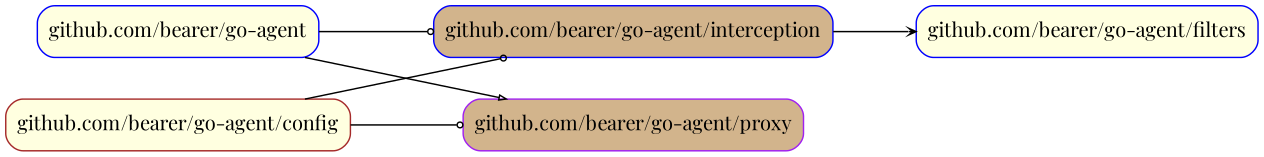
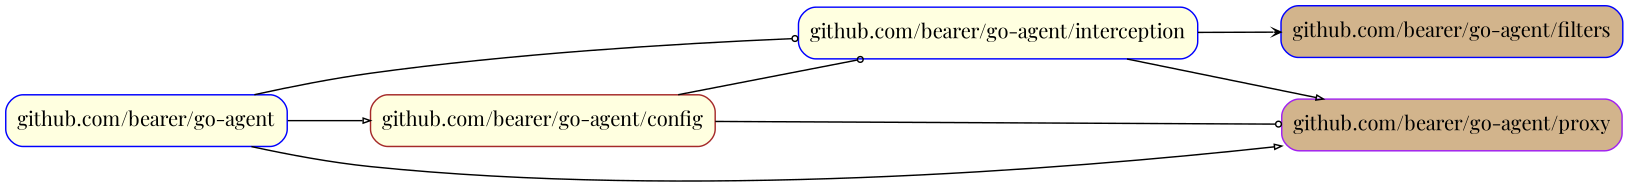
(633, 32) -> (998, 33)
(1087, 32) -> (1452, 32)
none -> (1222, 78)
none -> (325, 121)
